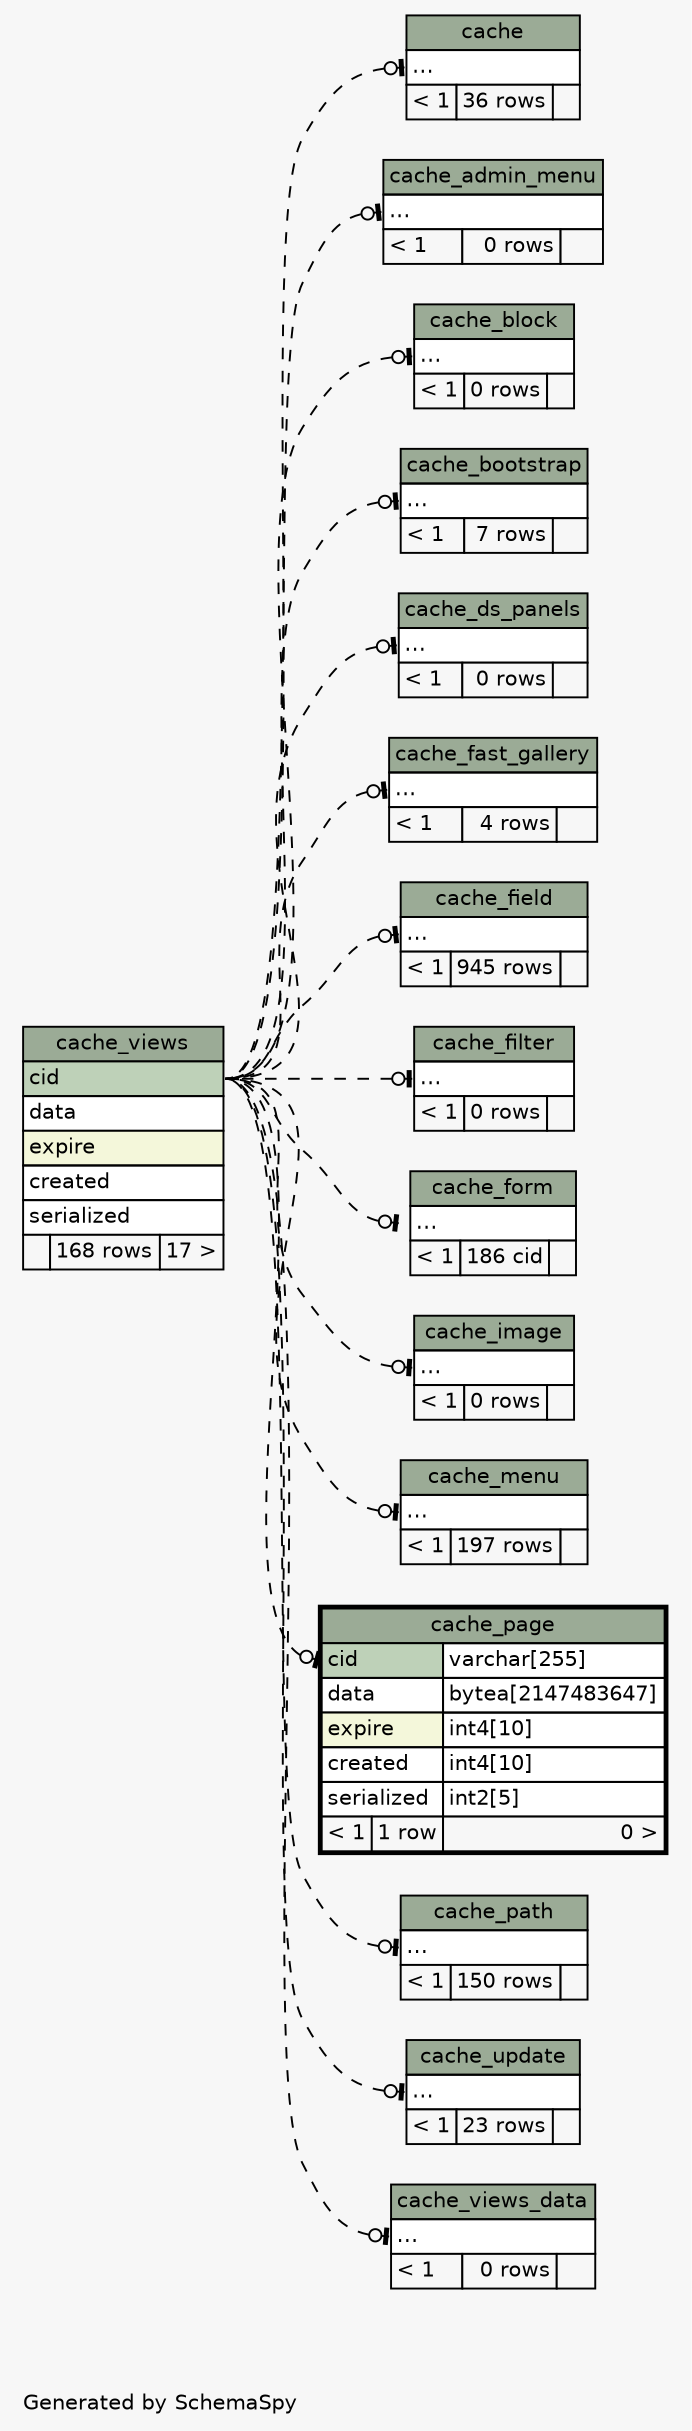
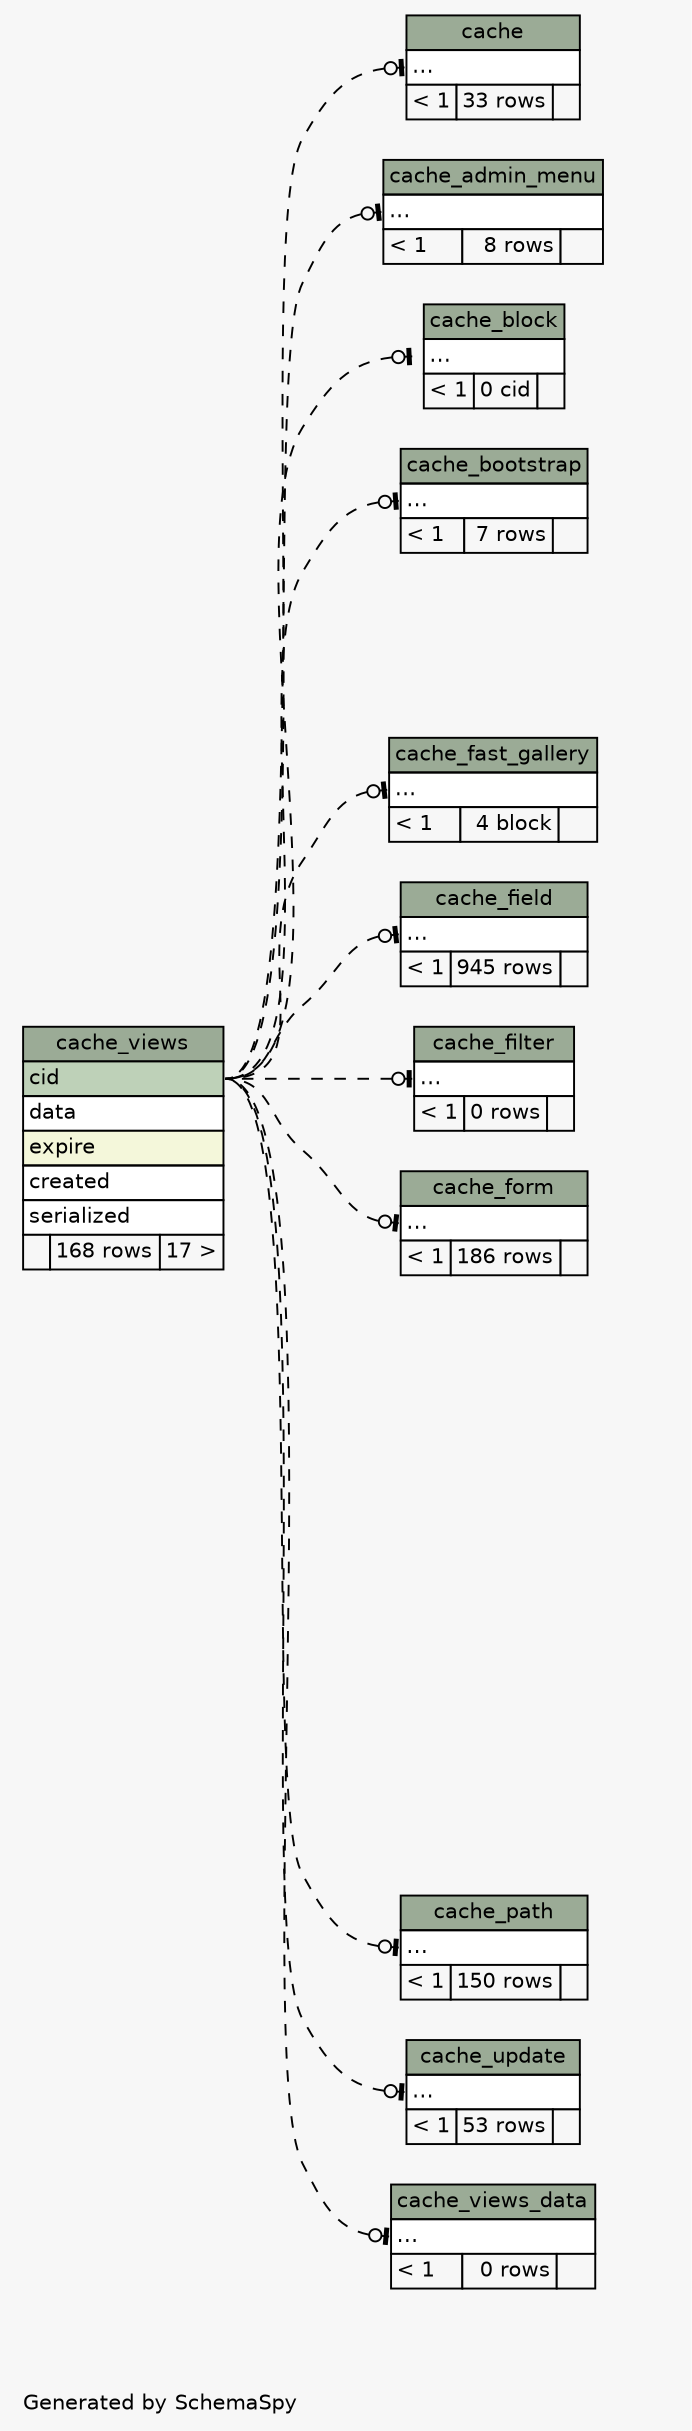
(505, 101) -> (505, 101)
(519, 246) -> (519, 246)
(506, 390) -> (506, 390)
(493, 645) -> none
(515, 824) -> (514, 824)
(505, 1257) -> (506, 1257)
(493, 1368) -> none
(493, 1512) -> none
(493, 1730) -> none
(505, 2126) -> (505, 2126)
